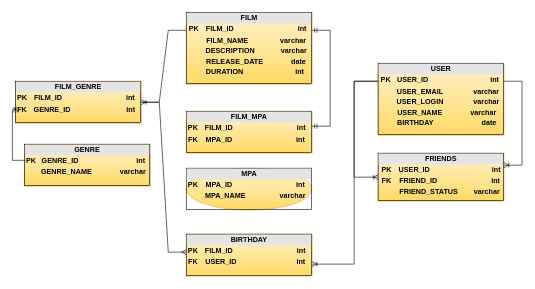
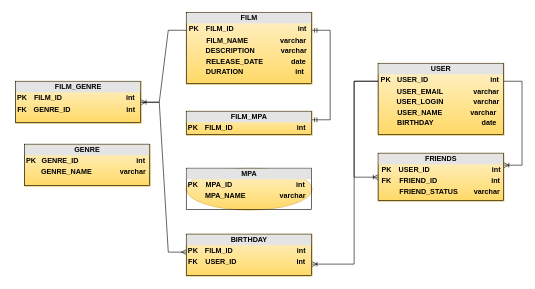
(249, 132) -> (249, 123)
(12, 138) -> none
